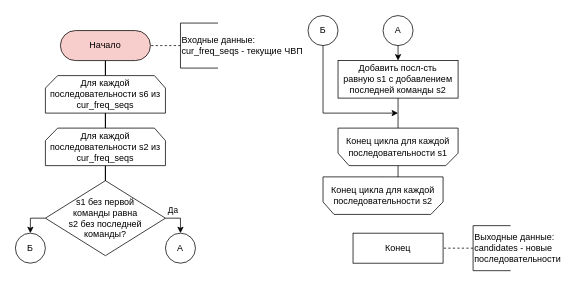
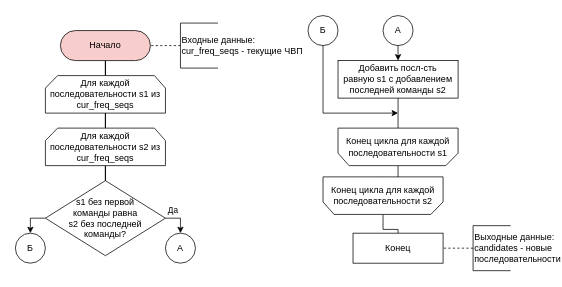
(105, 94) -> (105, 94)
none -> (384, 229)
